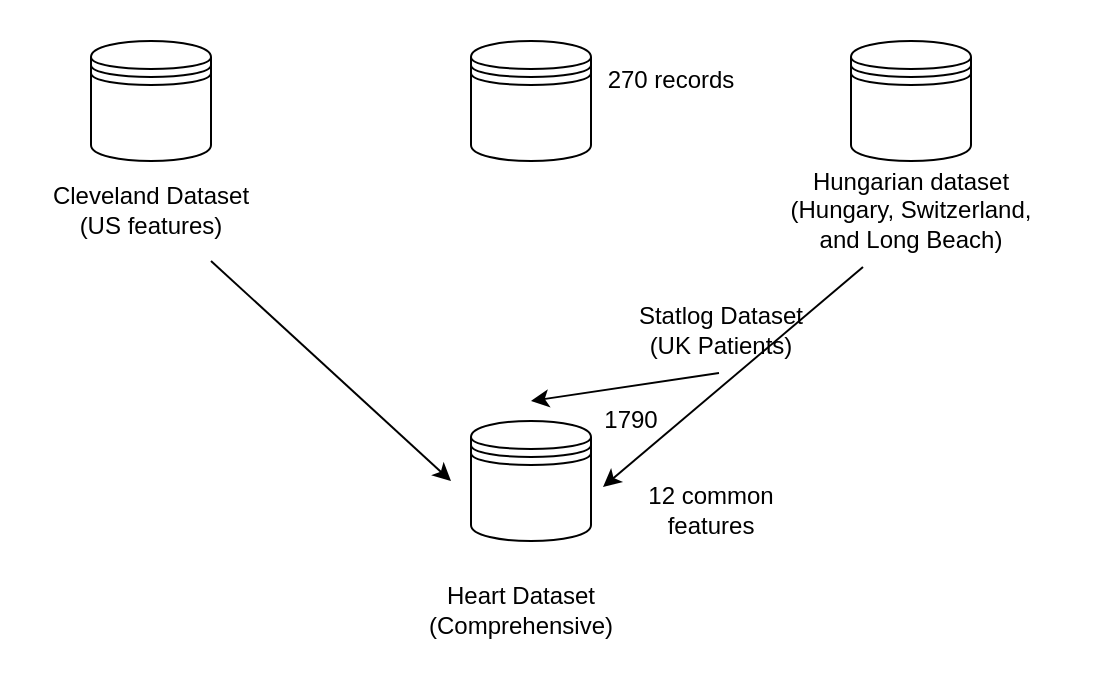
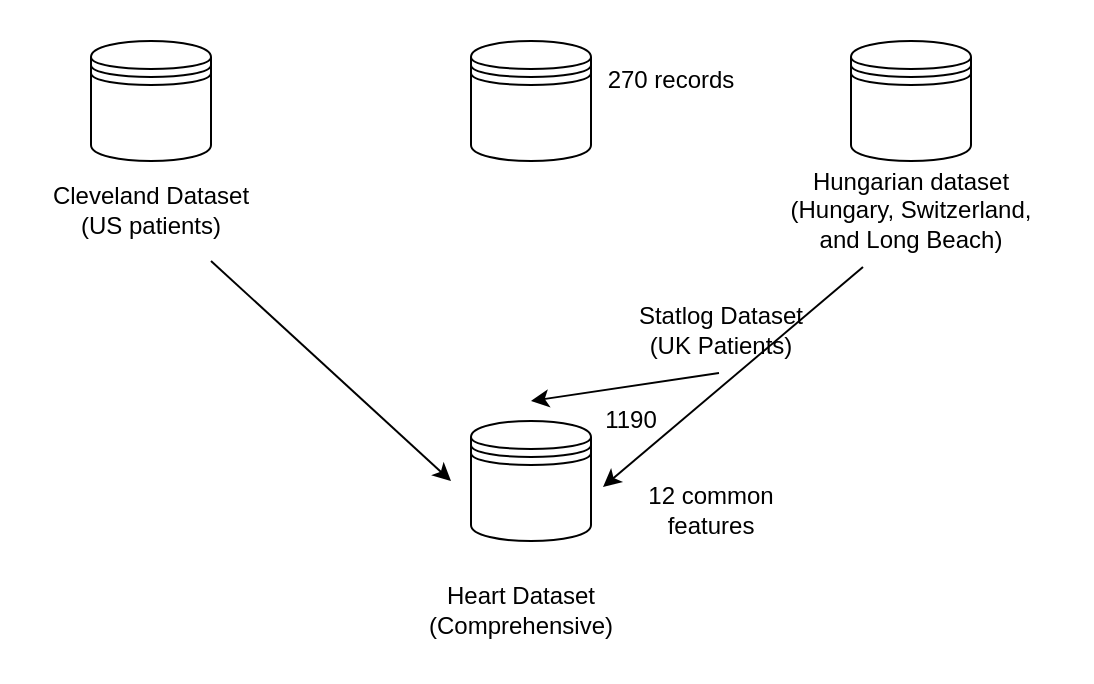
(152, 211) -> (152, 211)
(632, 421) -> (632, 421)
